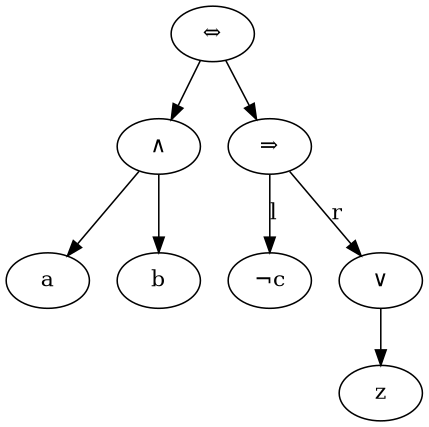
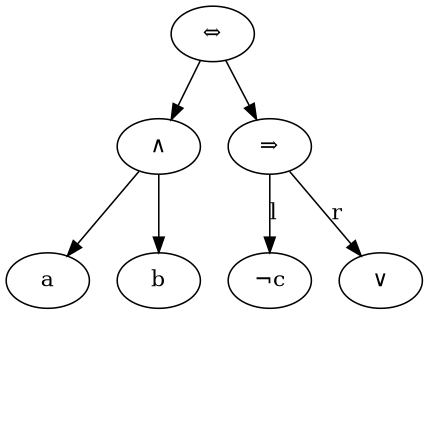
(381, 393) -> none
